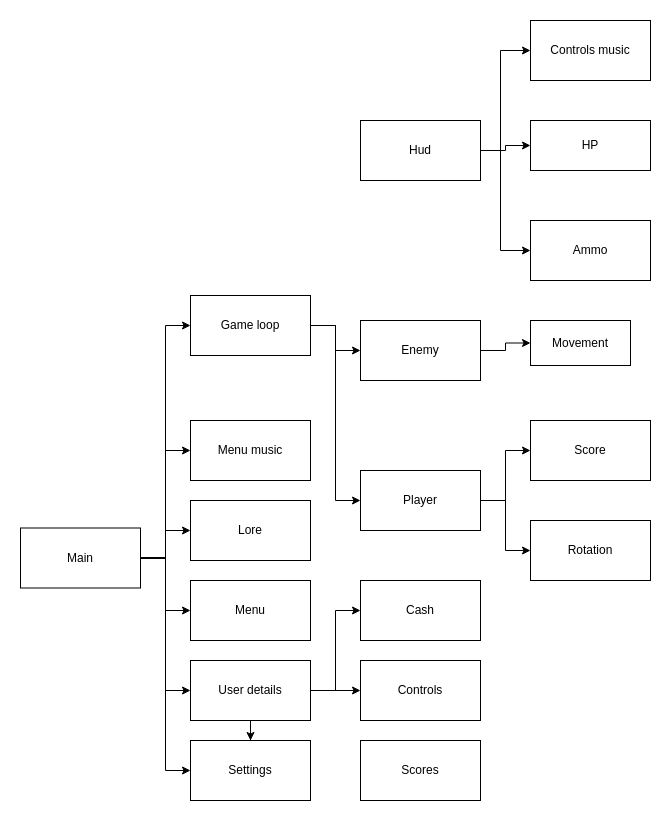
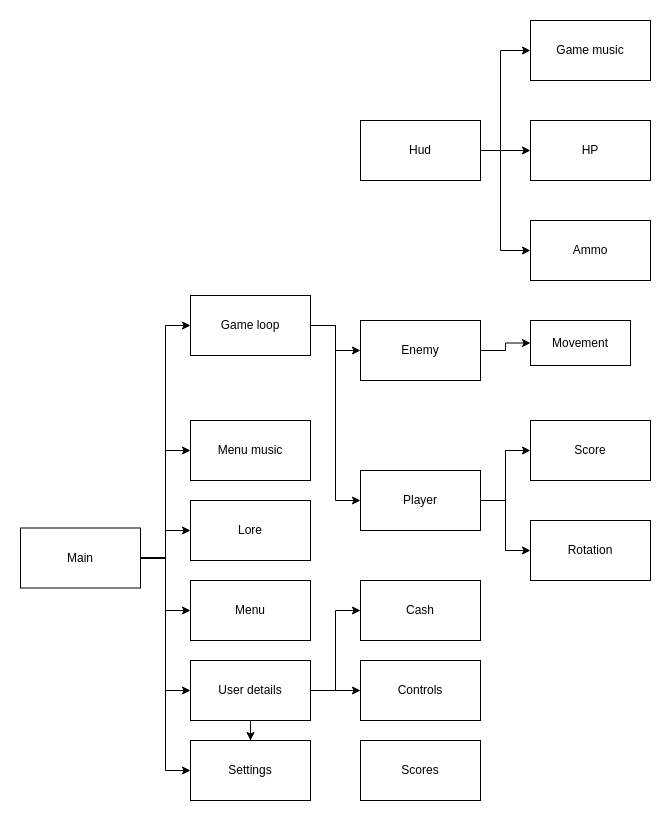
(591, 51) -> (591, 51)
(591, 146) -> (591, 151)
